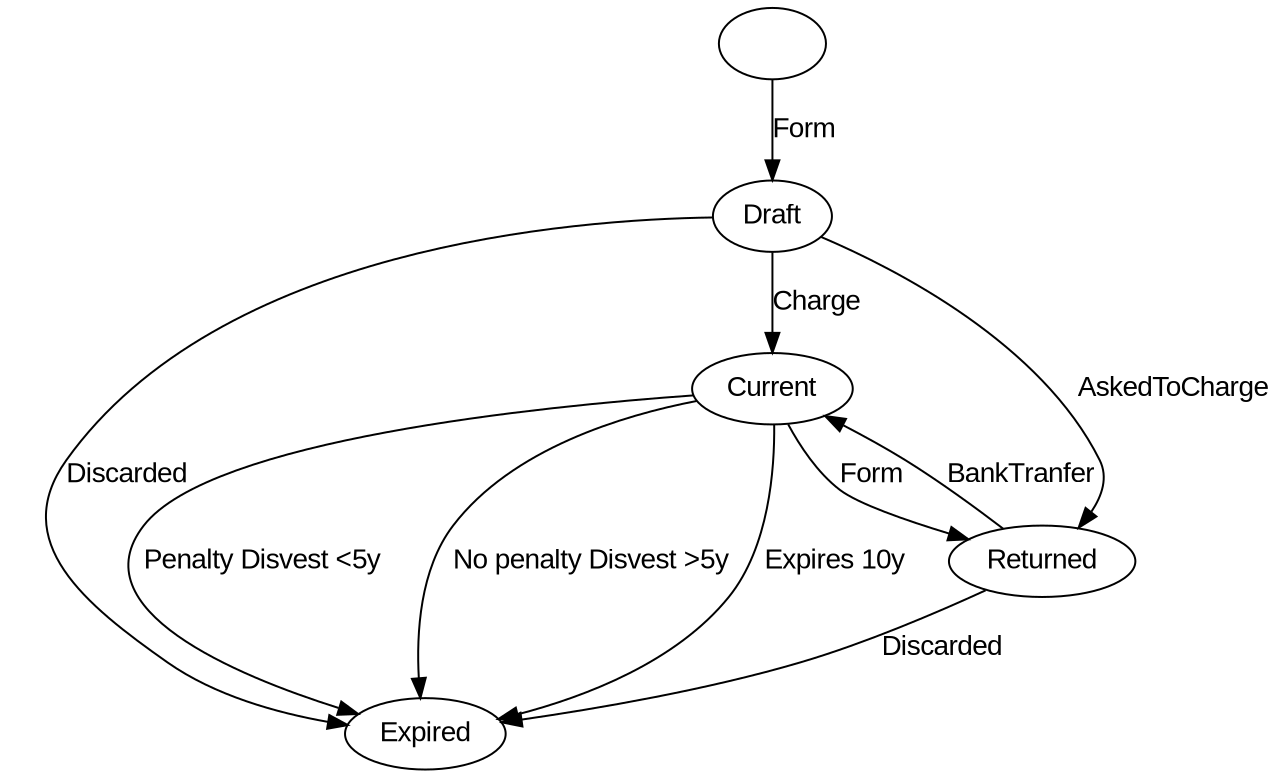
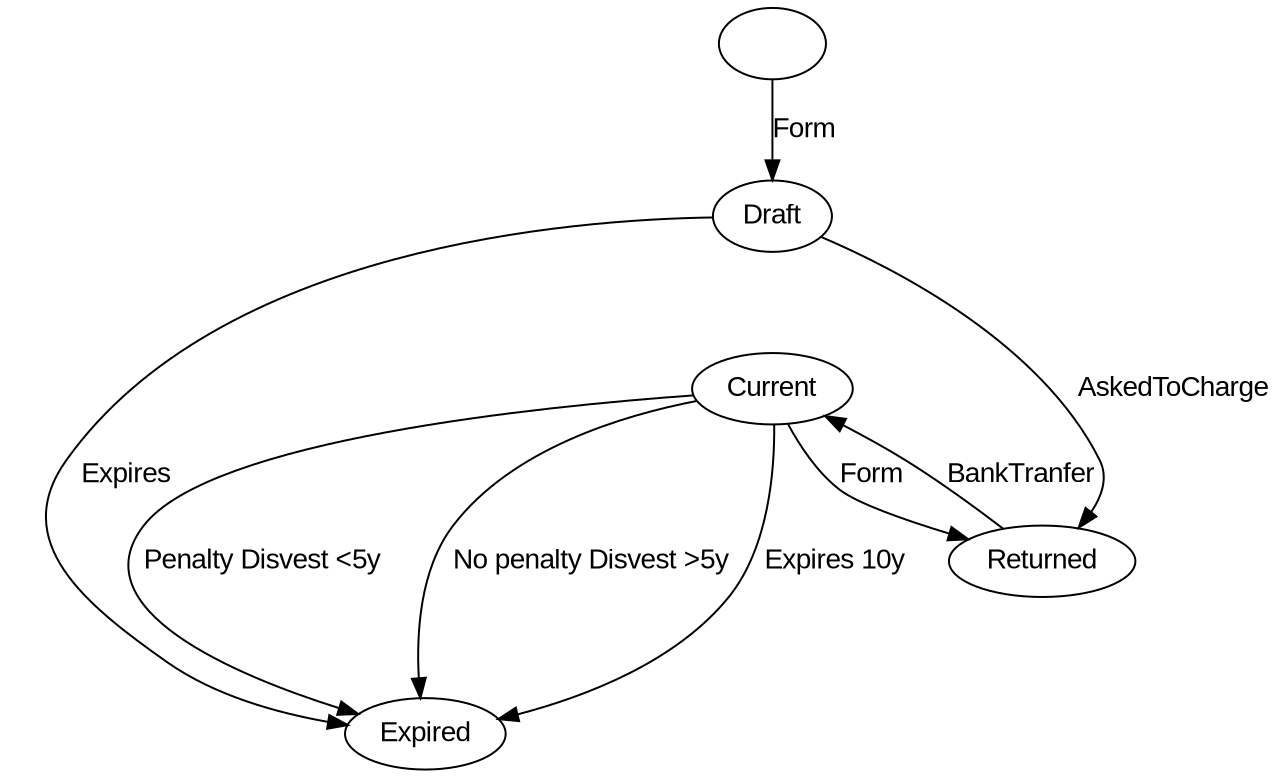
(772, 293) -> none
(127, 475) -> (127, 475)
(759, 674) -> none
